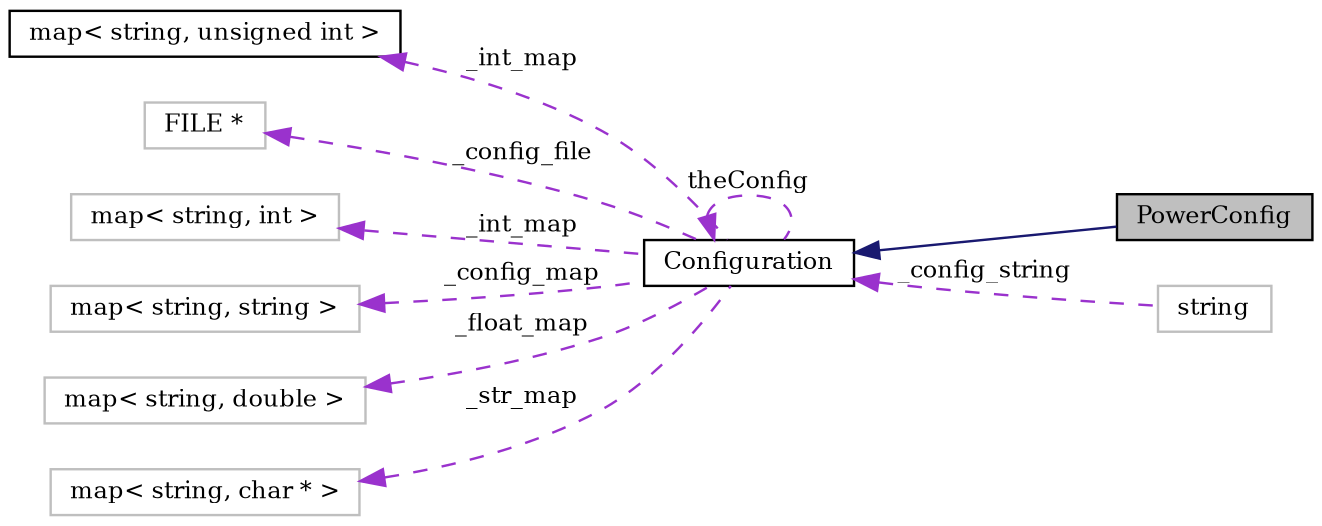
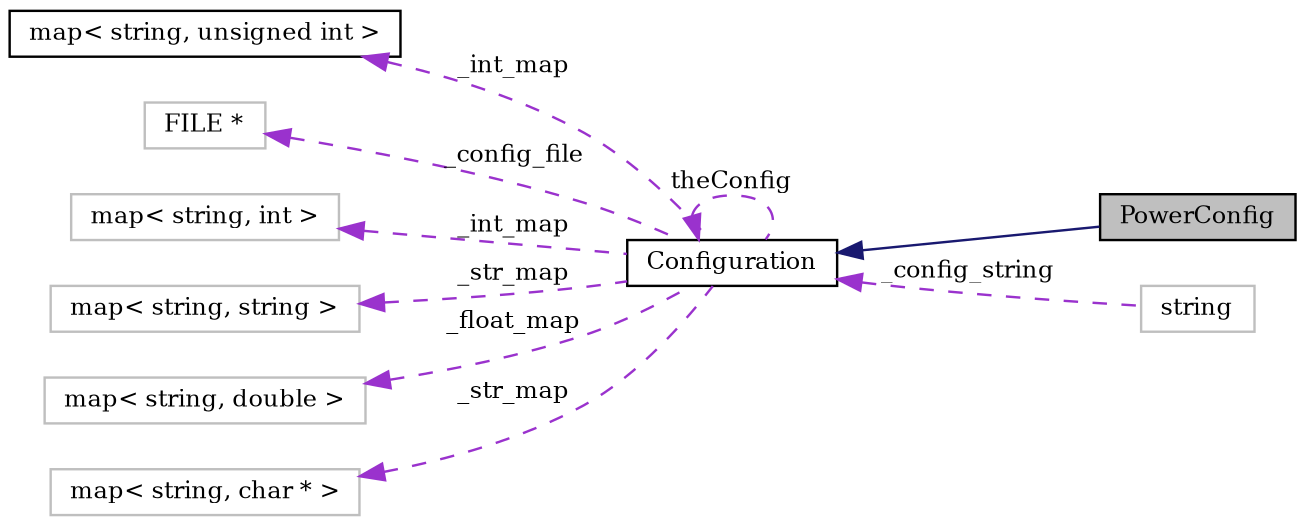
(522, 274) -> (514, 274)
